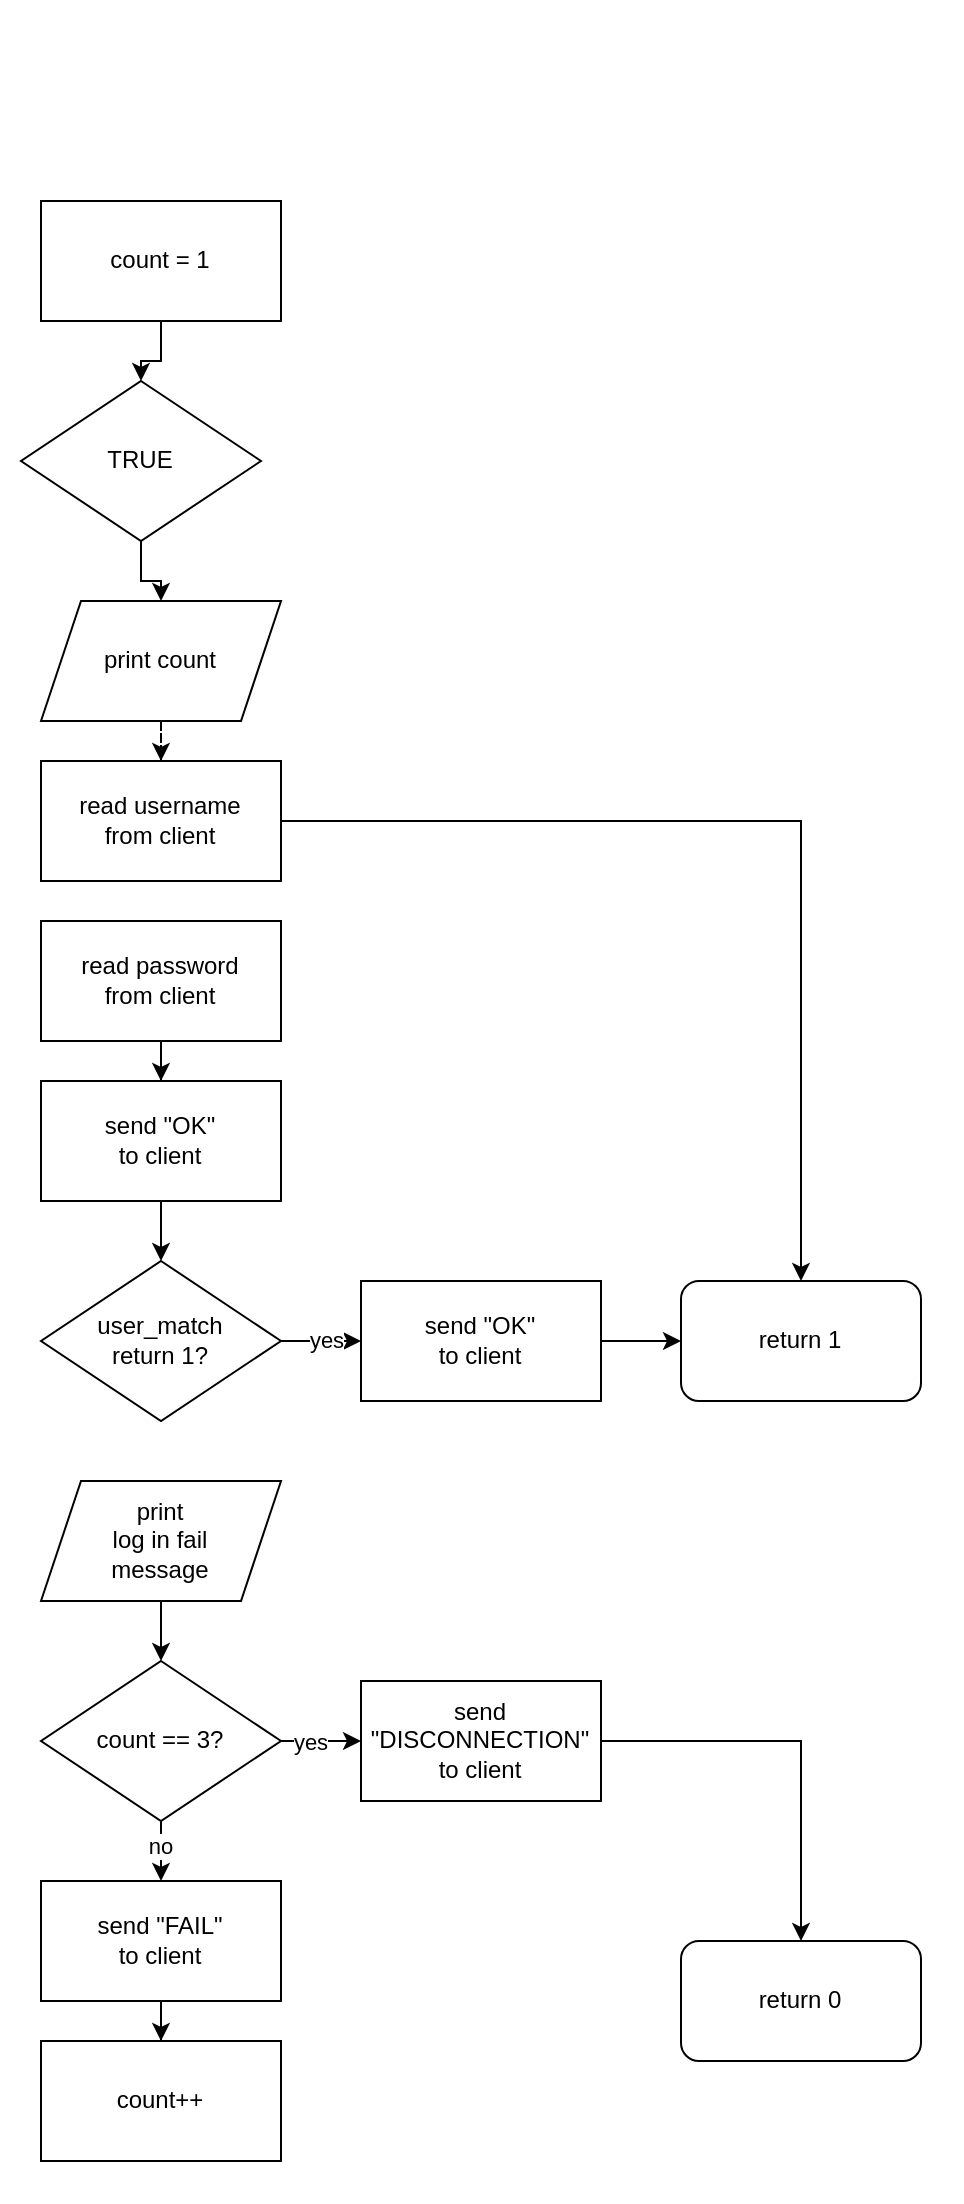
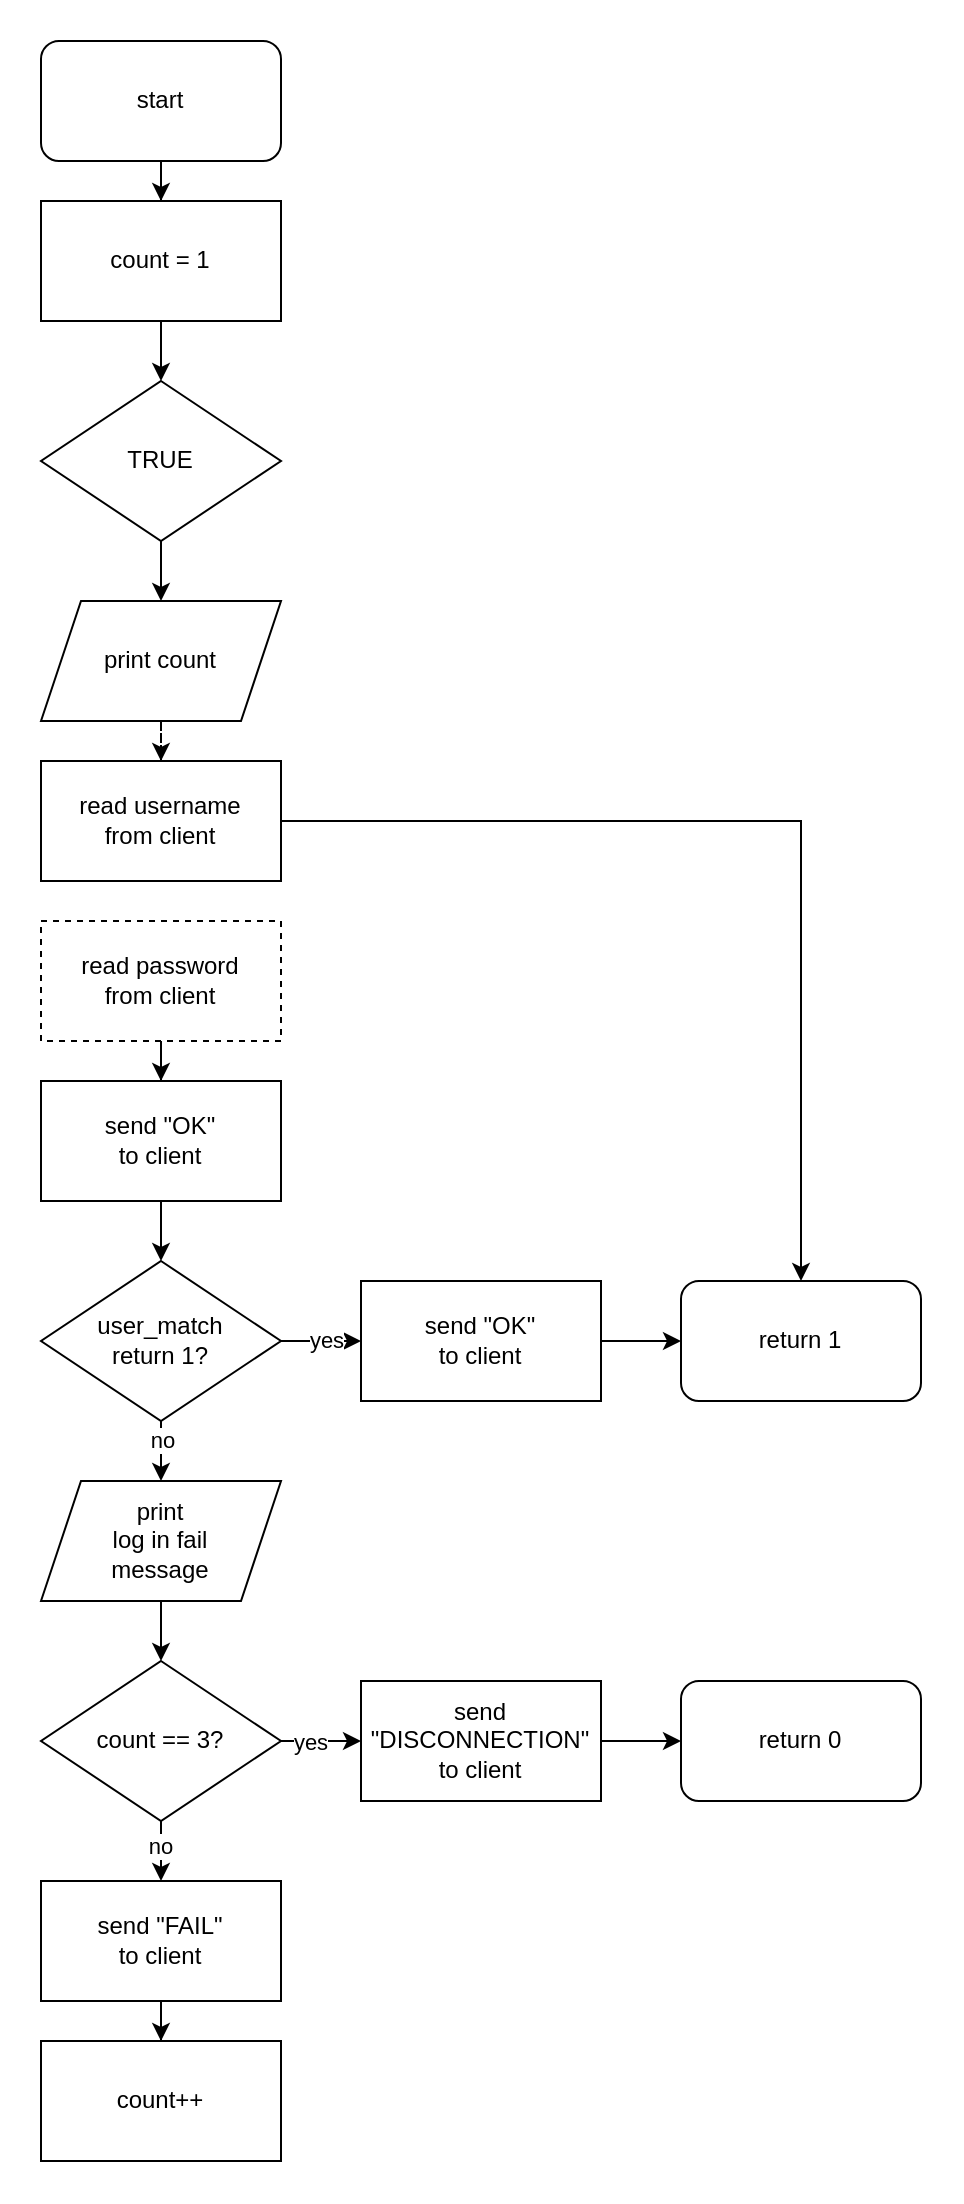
none -> (161, 101)
none -> (161, 188)
(141, 461) -> (161, 461)
(161, 981) -> (161, 981)
none -> (161, 1458)
(801, 2001) -> (801, 1741)
